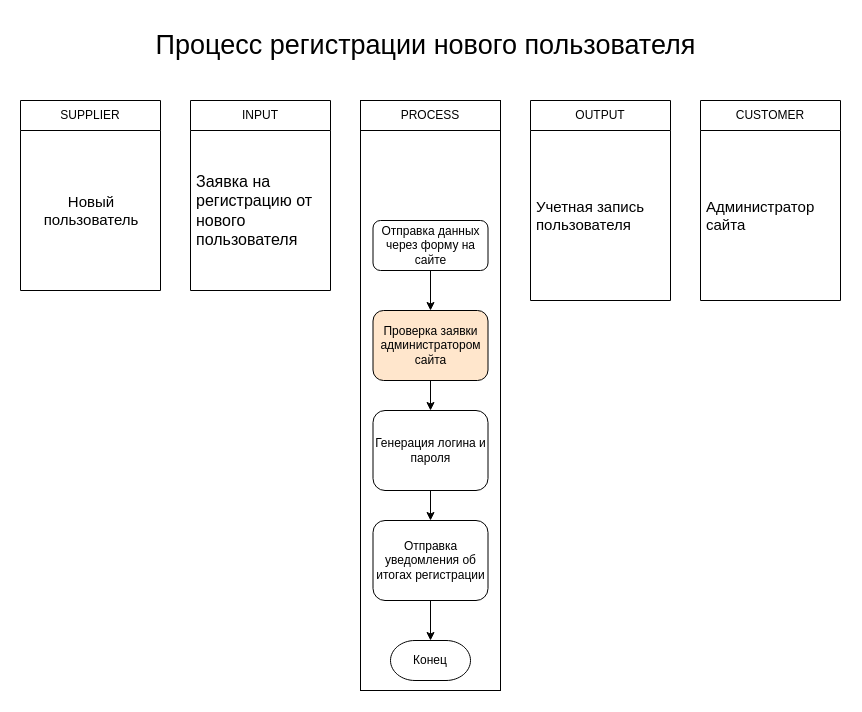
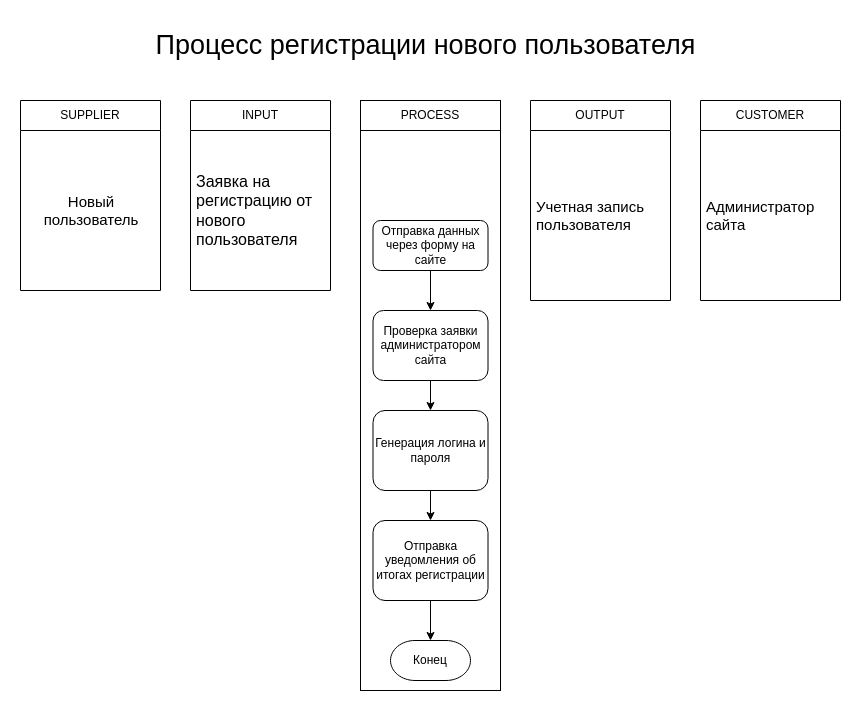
(431, 346) -> (431, 346)
